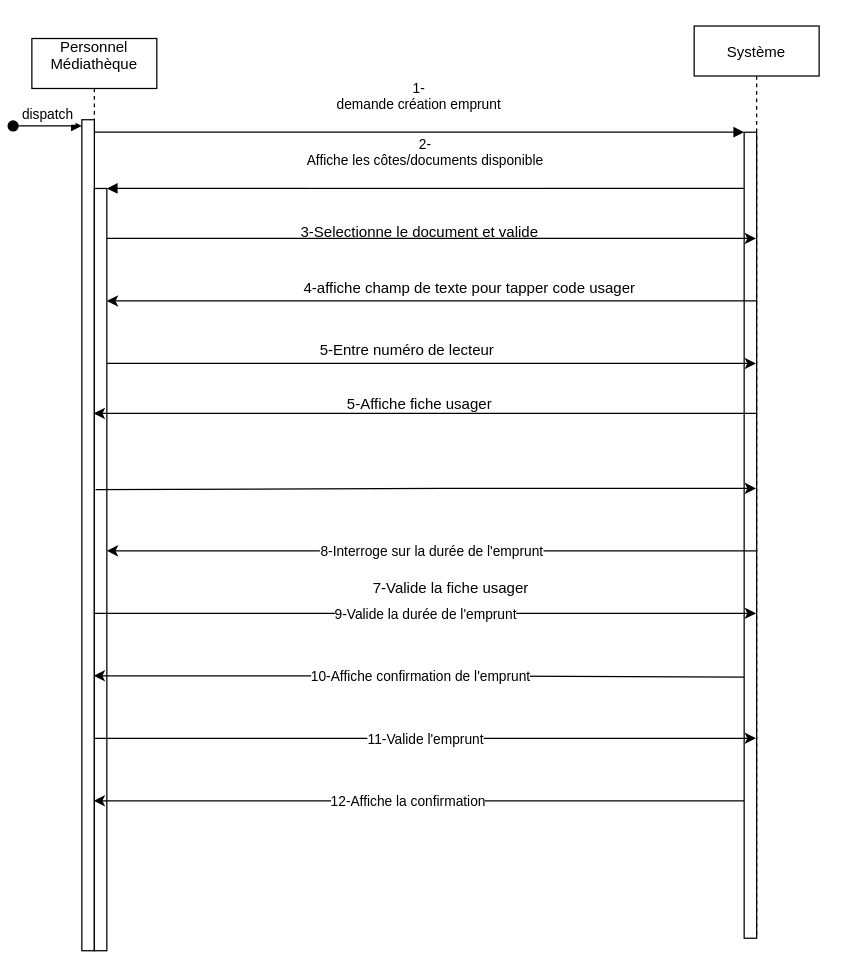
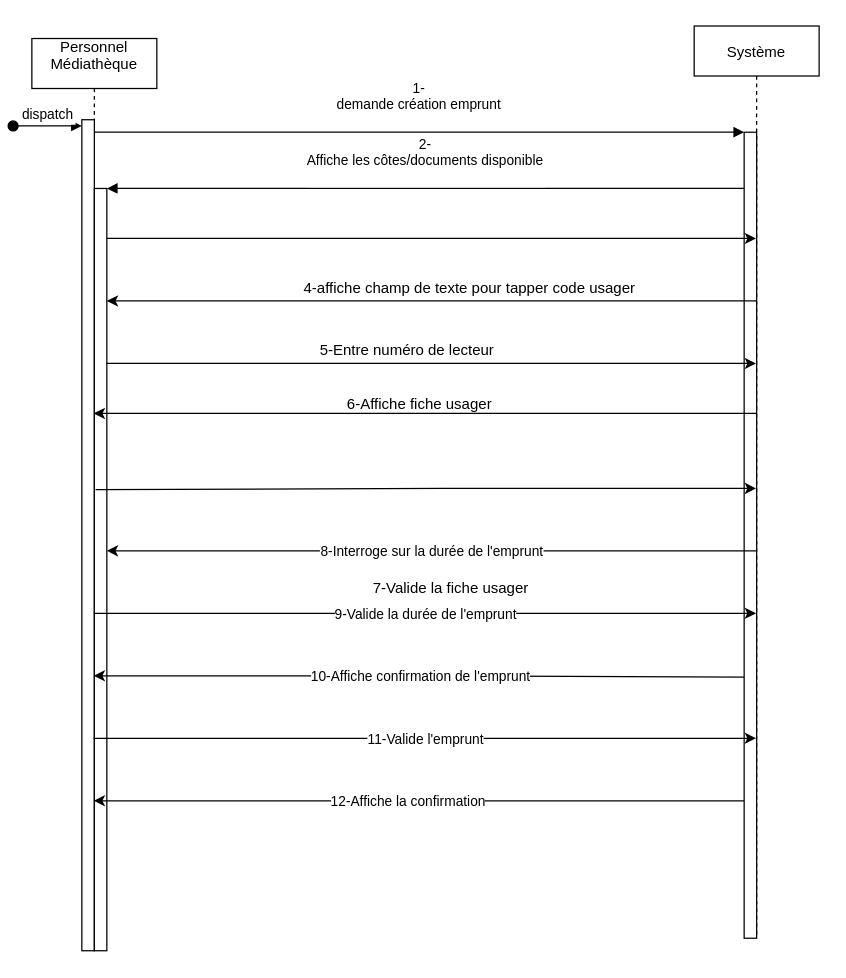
(419, 232) -> none
(420, 413) -> (420, 413)
